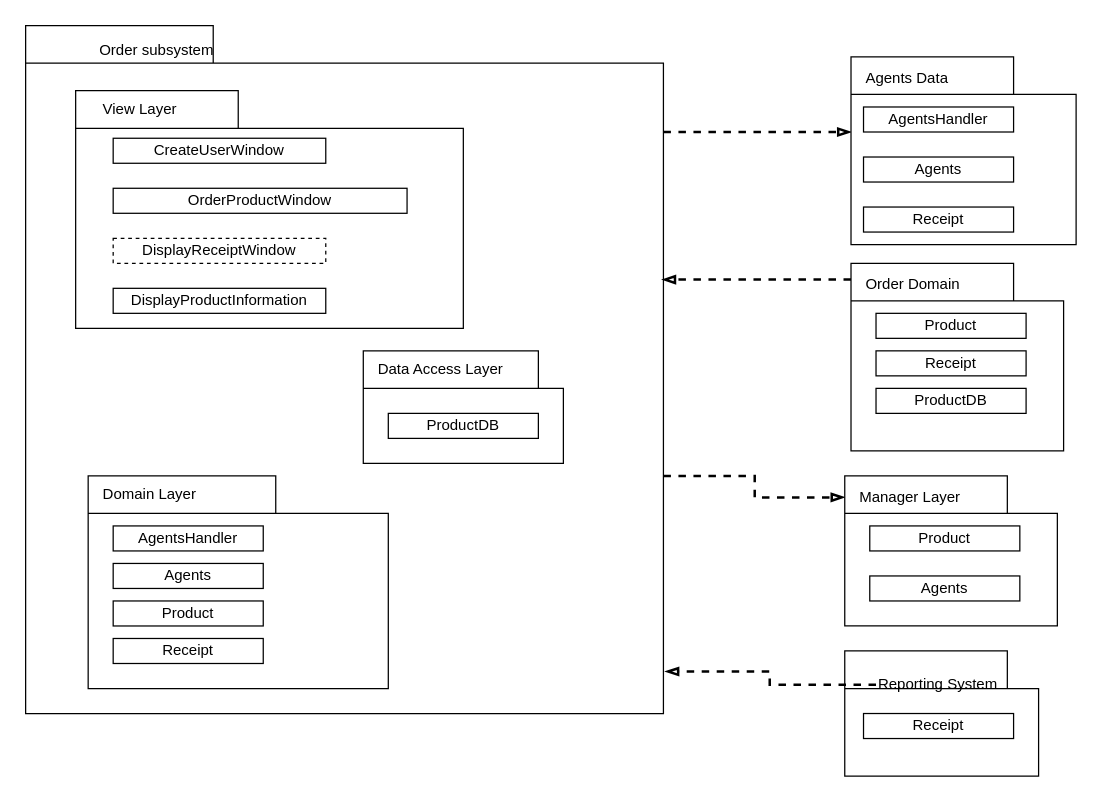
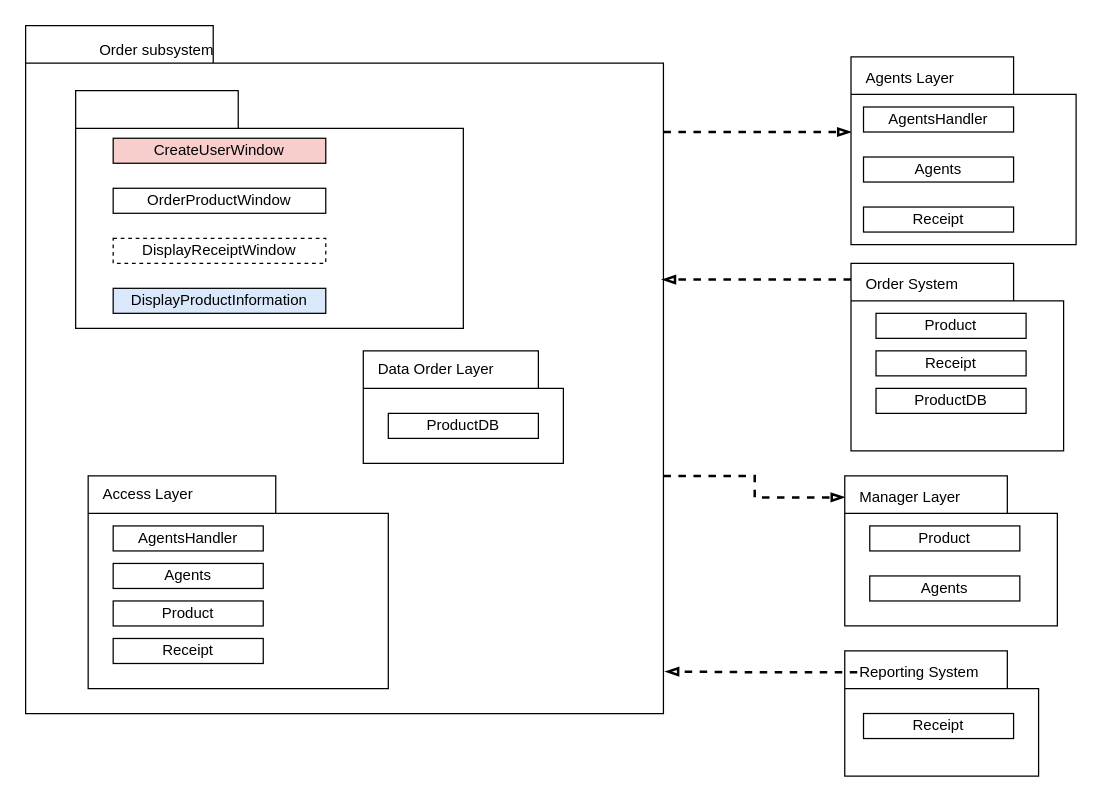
(910, 78) -> (914, 78)
(169, 109) -> none
(219, 151) -> (219, 151)
(260, 201) -> (219, 201)
(912, 284) -> (914, 284)
(219, 301) -> (219, 301)
(446, 369) -> (441, 369)
(150, 494) -> (152, 494)
(944, 684) -> (926, 672)
